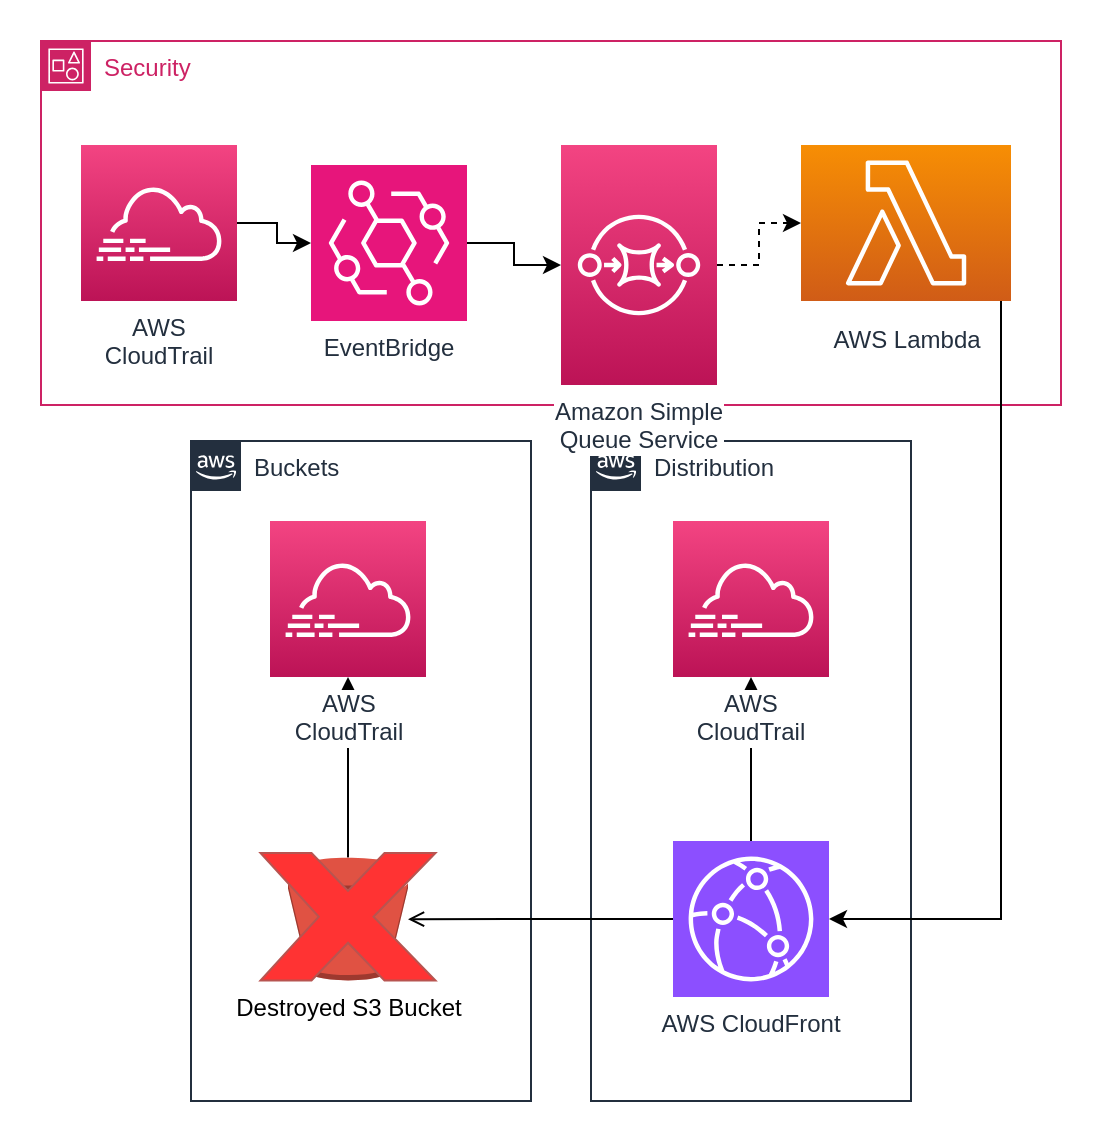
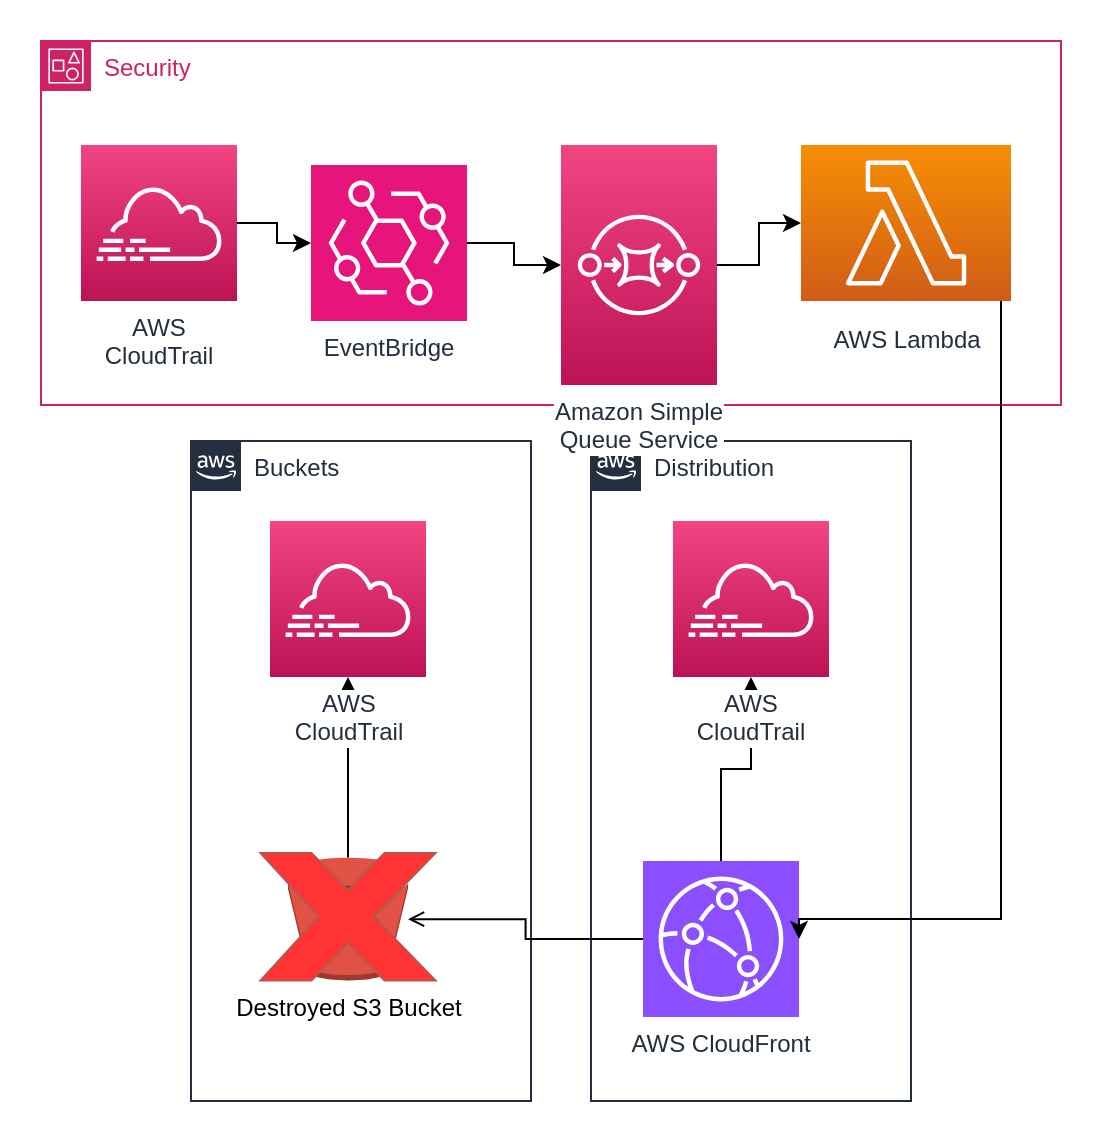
(759, 251) -> (759, 251)
(751, 919) -> (721, 939)
